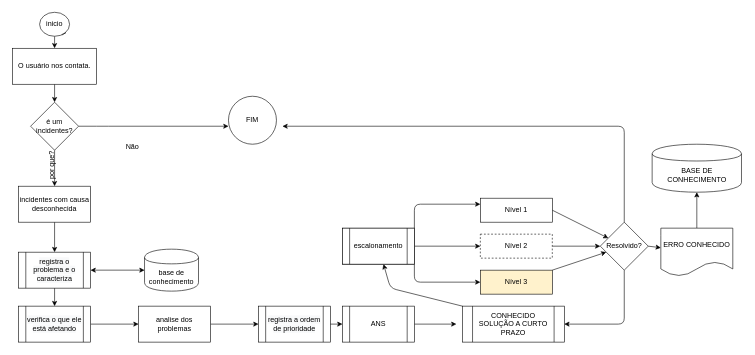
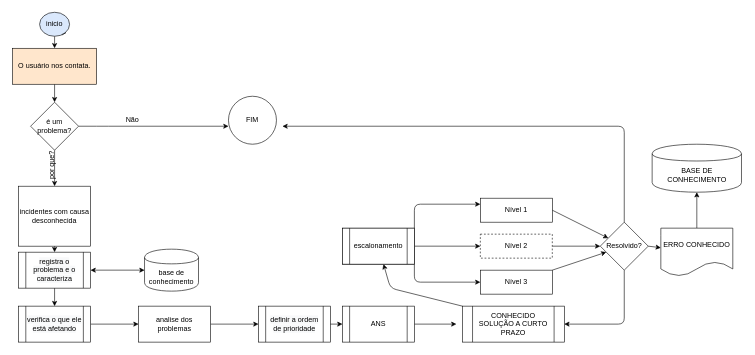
(54, 24) -> (54, 24)
(54, 66) -> (54, 66)
(54, 126) -> (54, 126)
(132, 147) -> (132, 120)
(54, 204) -> (54, 216)
(516, 282) -> (516, 282)
(294, 324) -> (294, 324)
